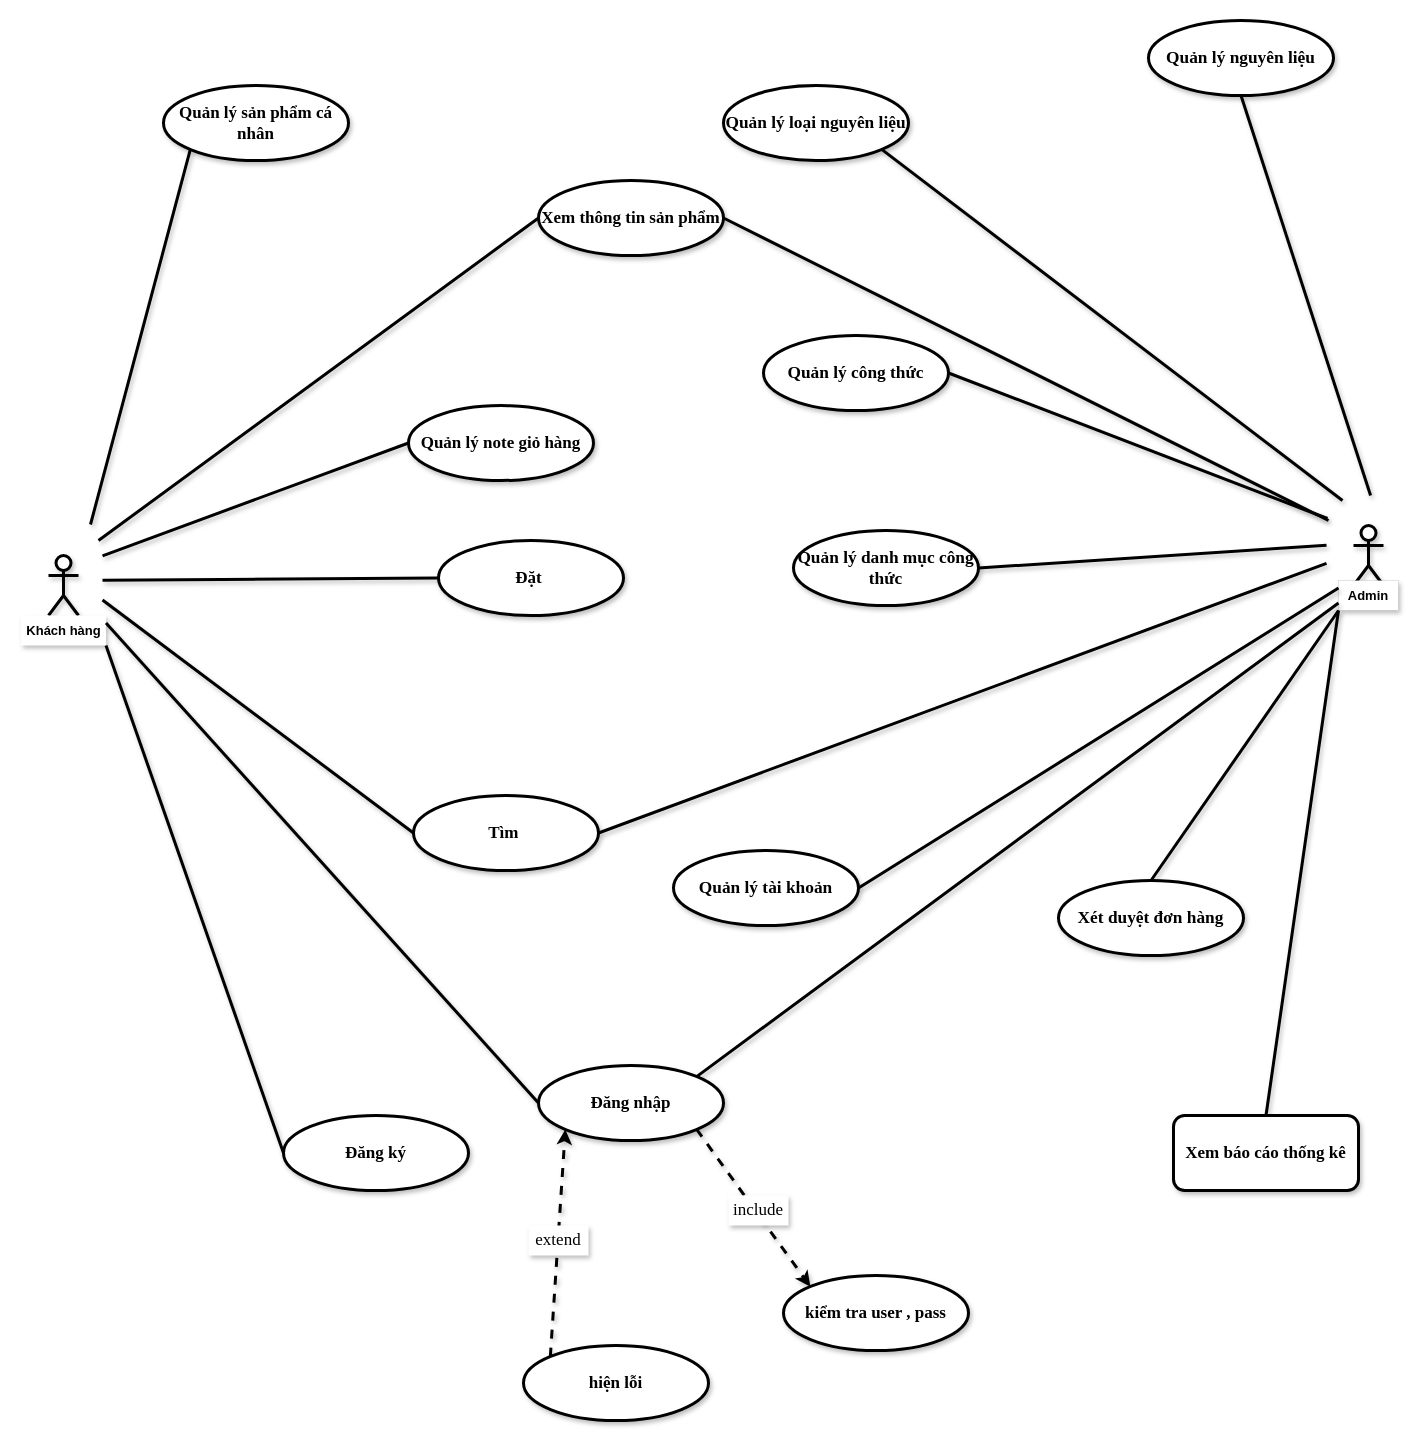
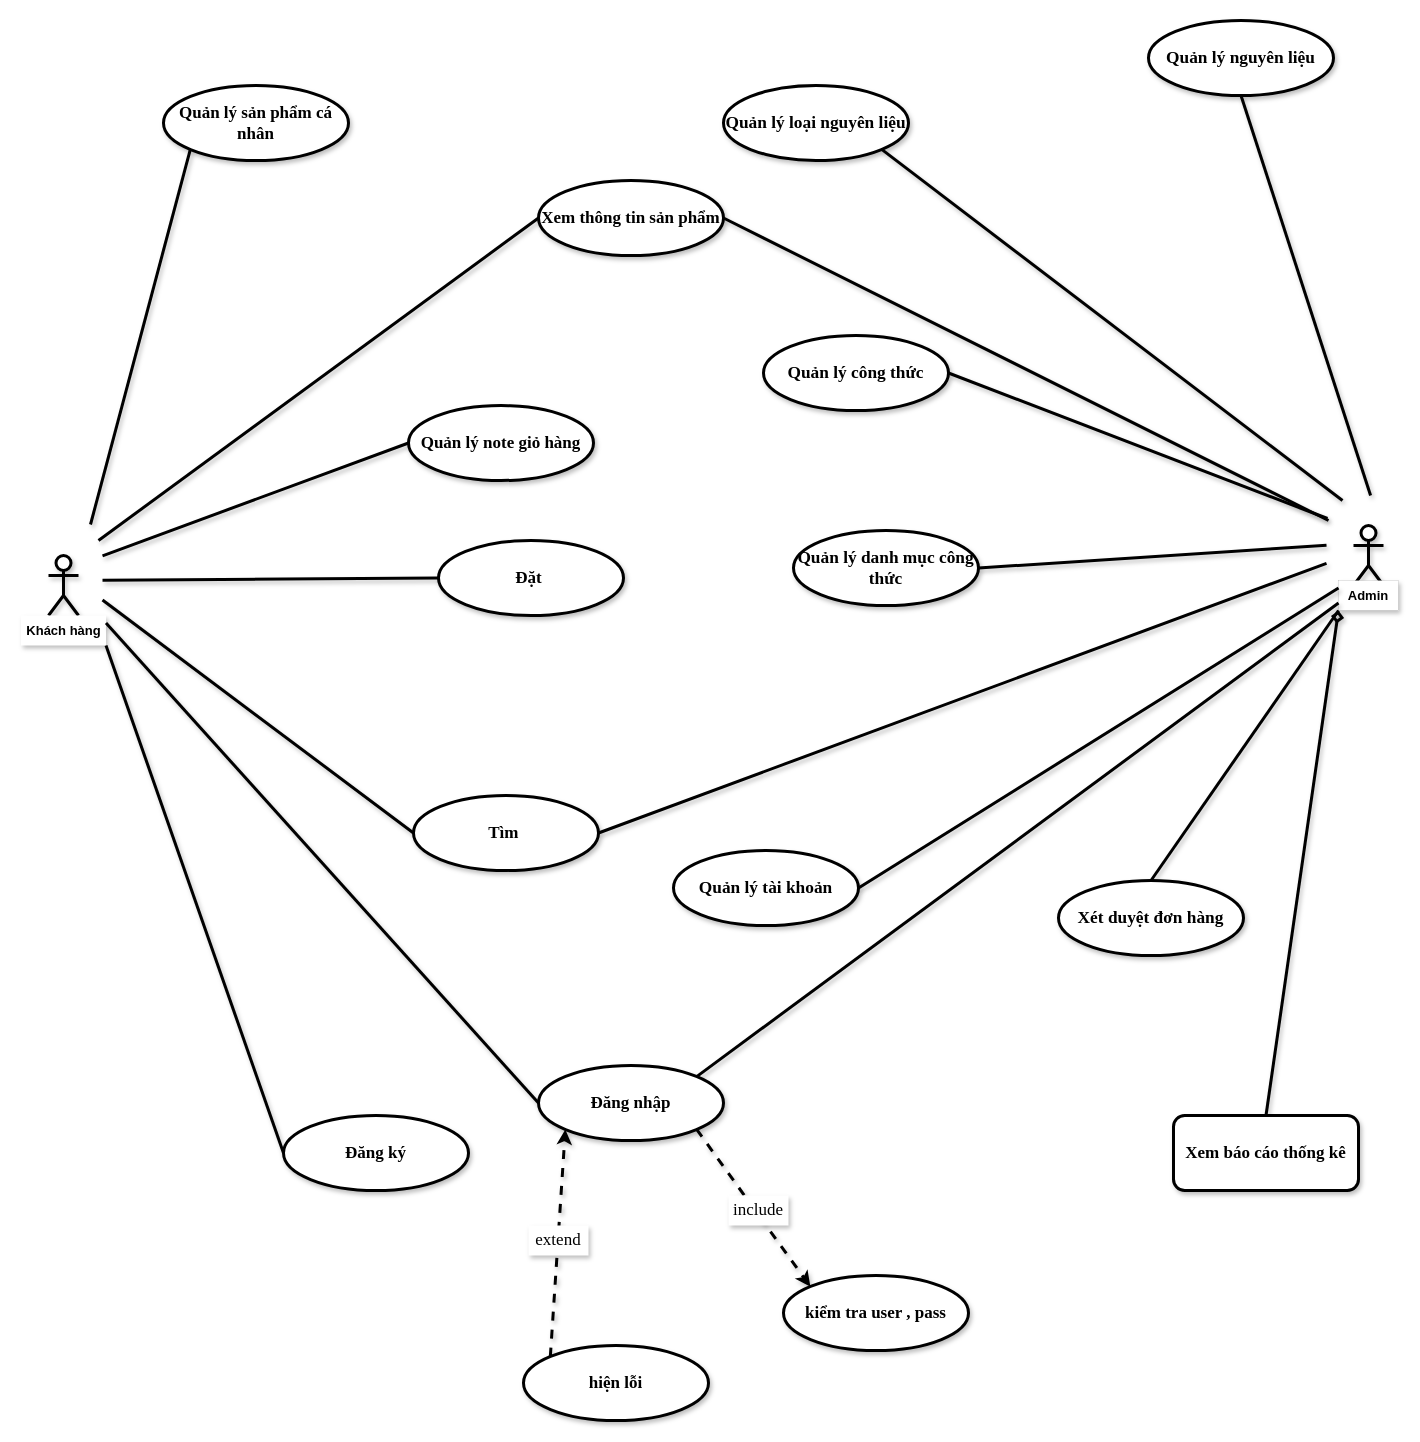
(1337, 619) -> (1337, 622)
